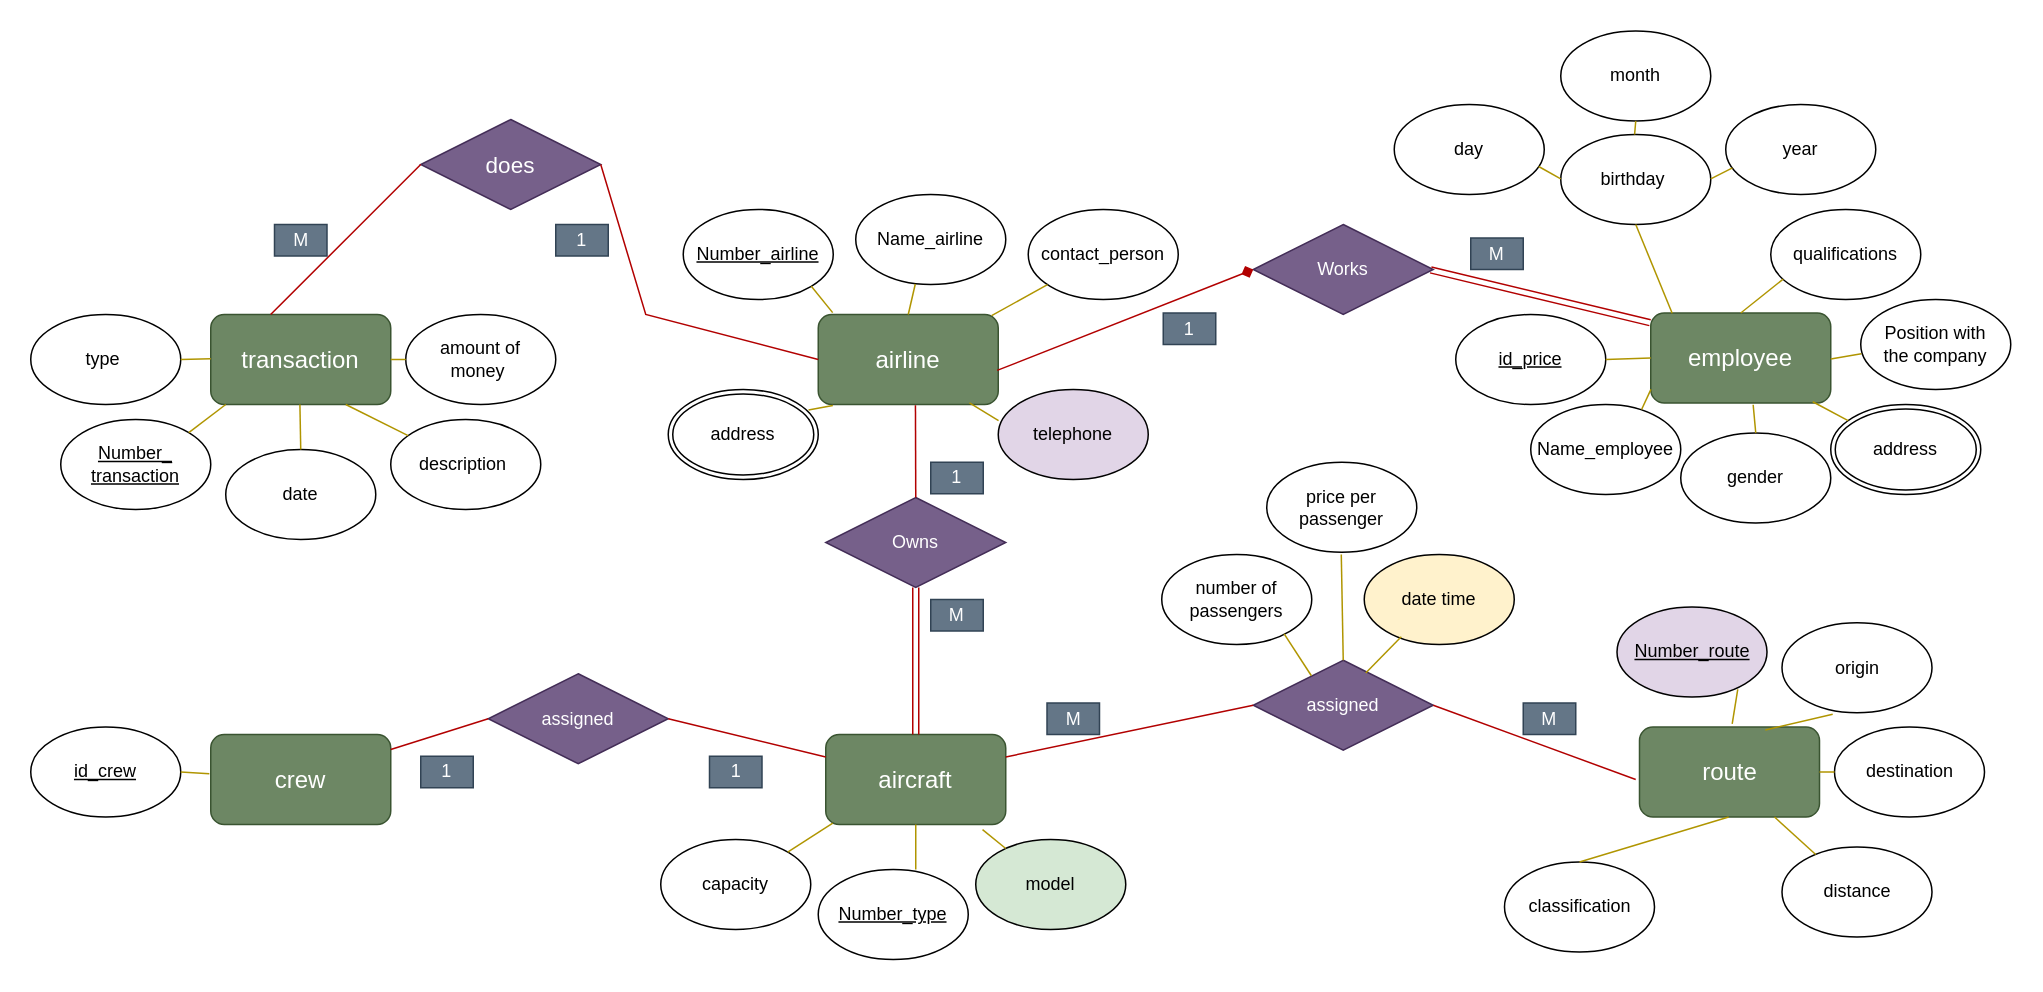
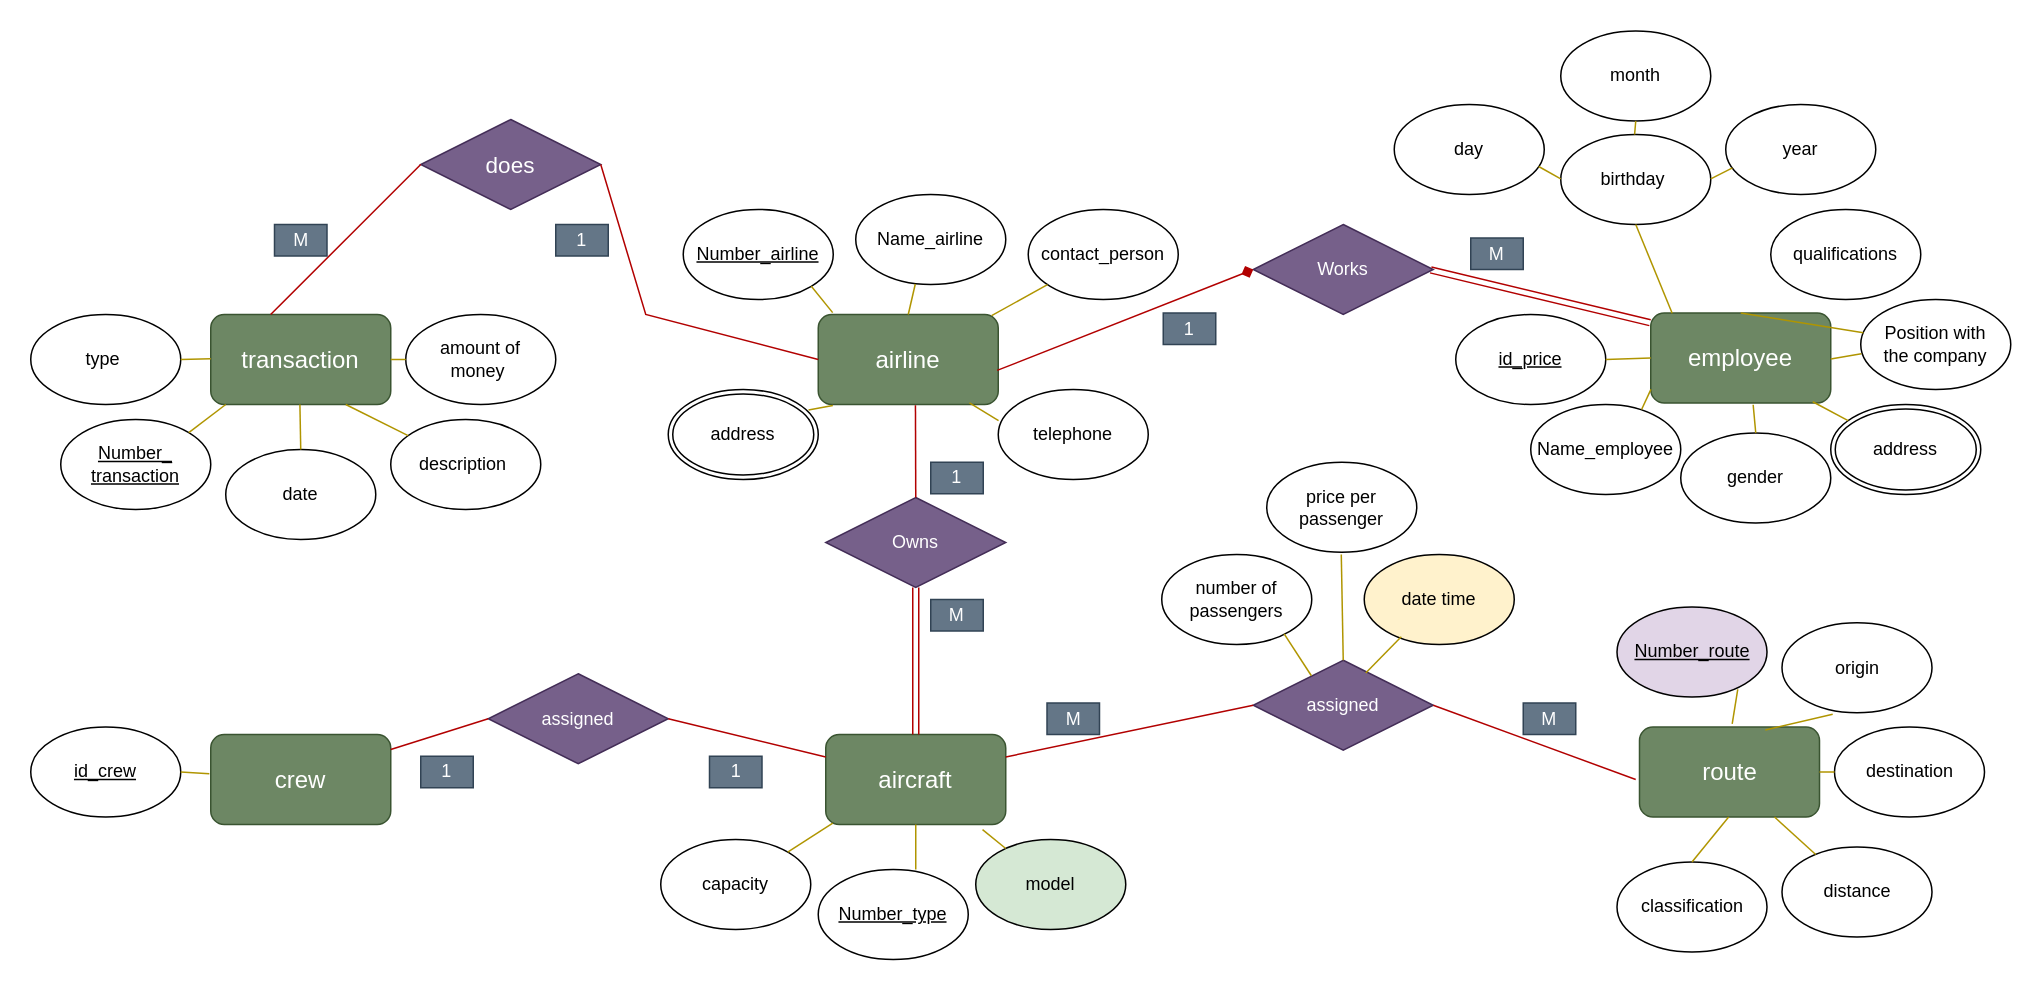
(1762, 296) -> (1846, 330)
(1073, 434) -> (1073, 434)
(1580, 907) -> (1692, 907)
